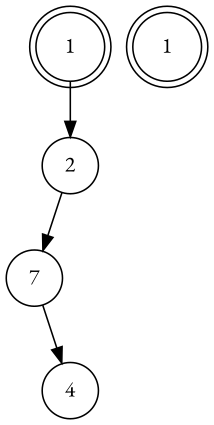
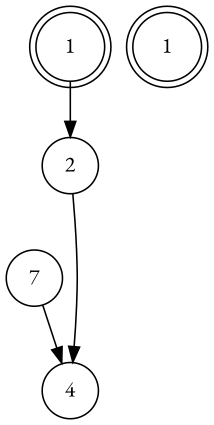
(55, 214) -> (77, 270)
